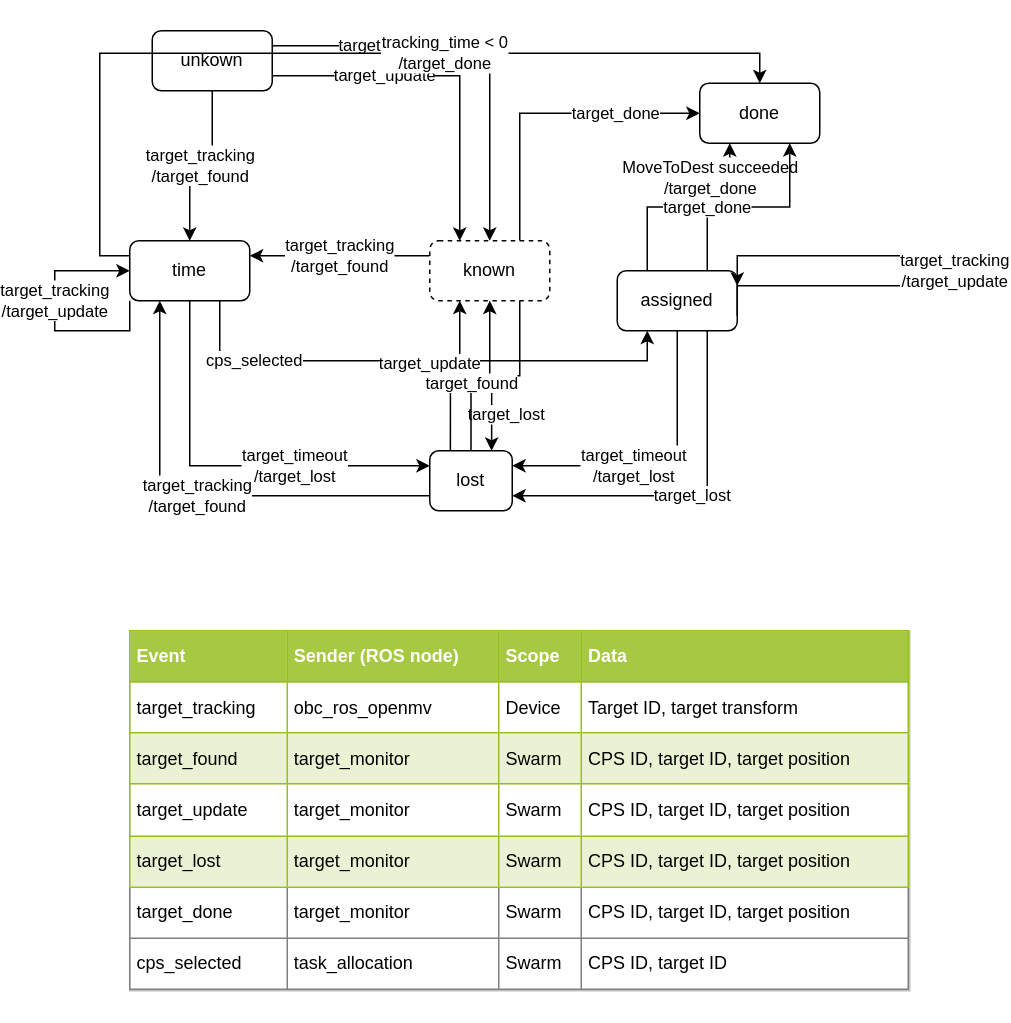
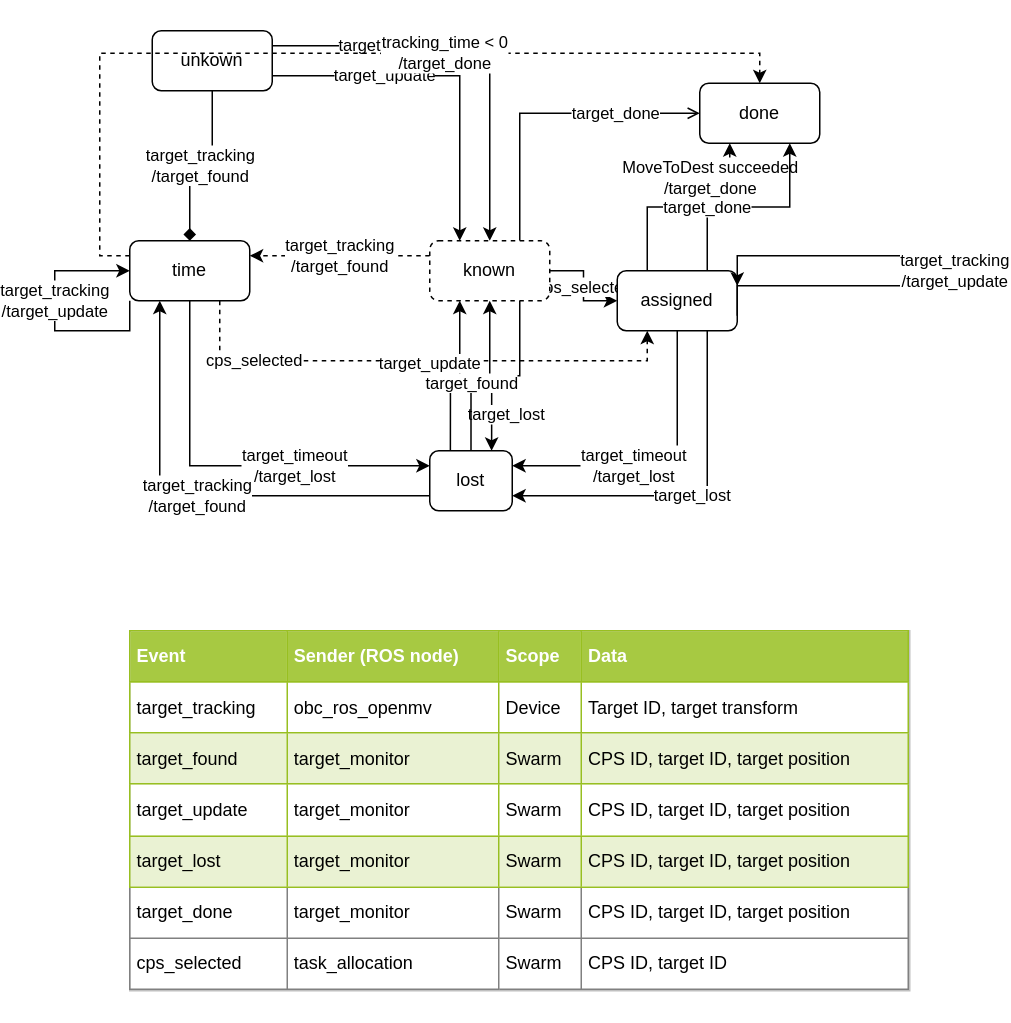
(126, 53) -> (126, 53)
(688, 113) -> (690, 113)
(190, 229) -> (190, 228)
(410, 256) -> (410, 256)
none -> (584, 282)
(571, 361) -> (571, 361)
